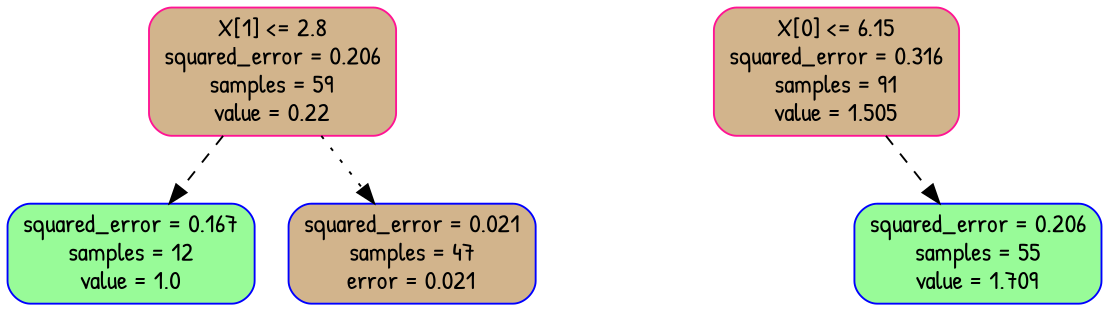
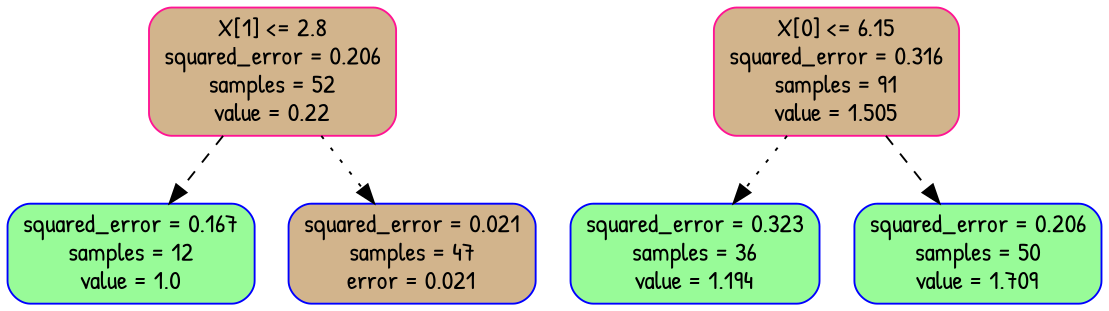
(273, 72) -> (273, 72)
none -> (695, 254)
(978, 254) -> (978, 254)
